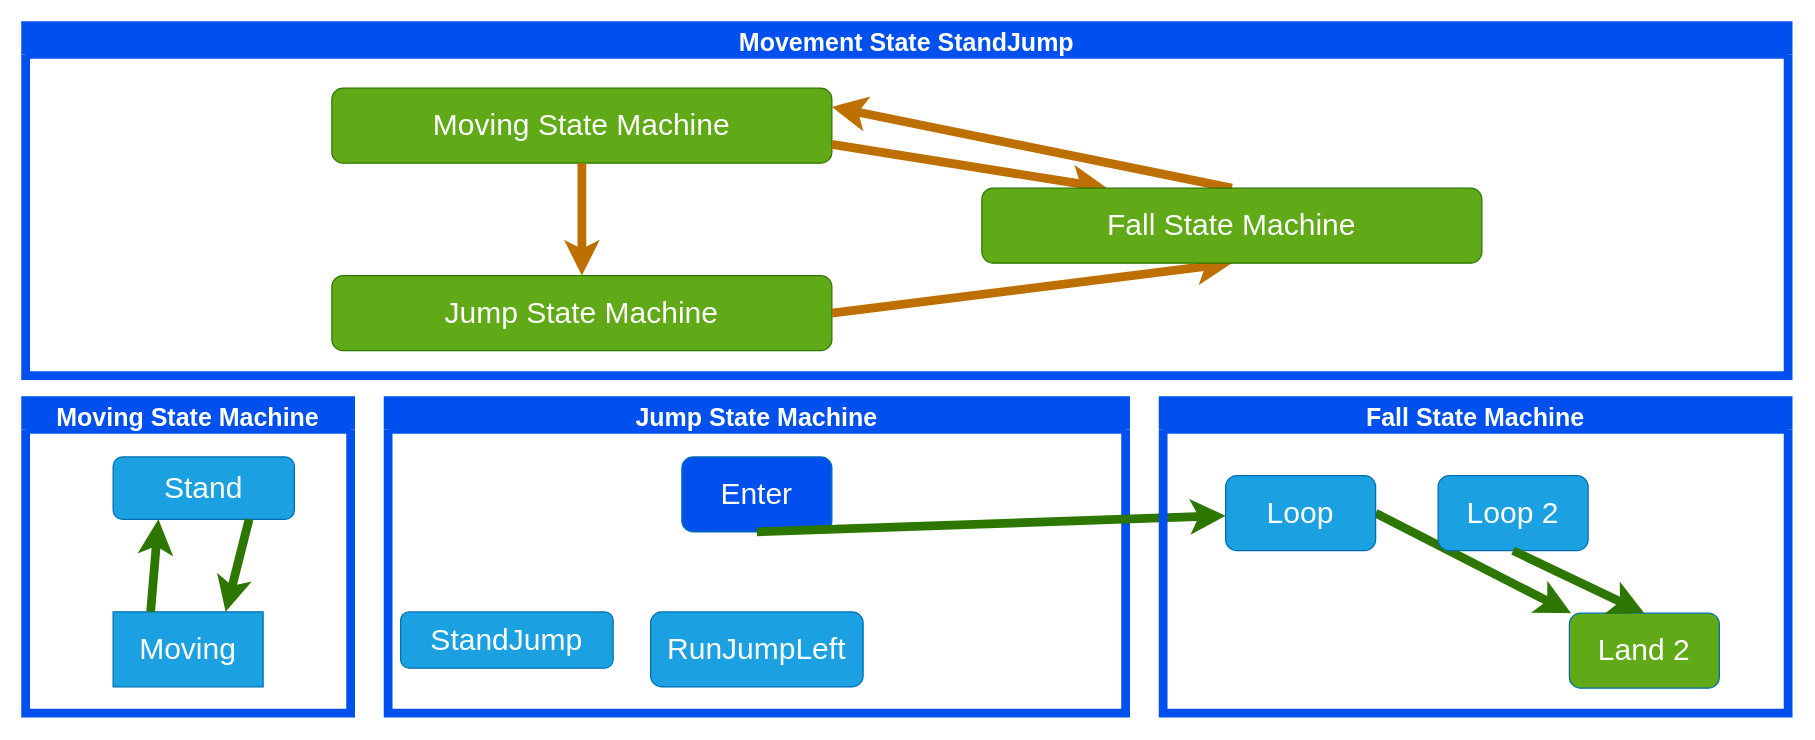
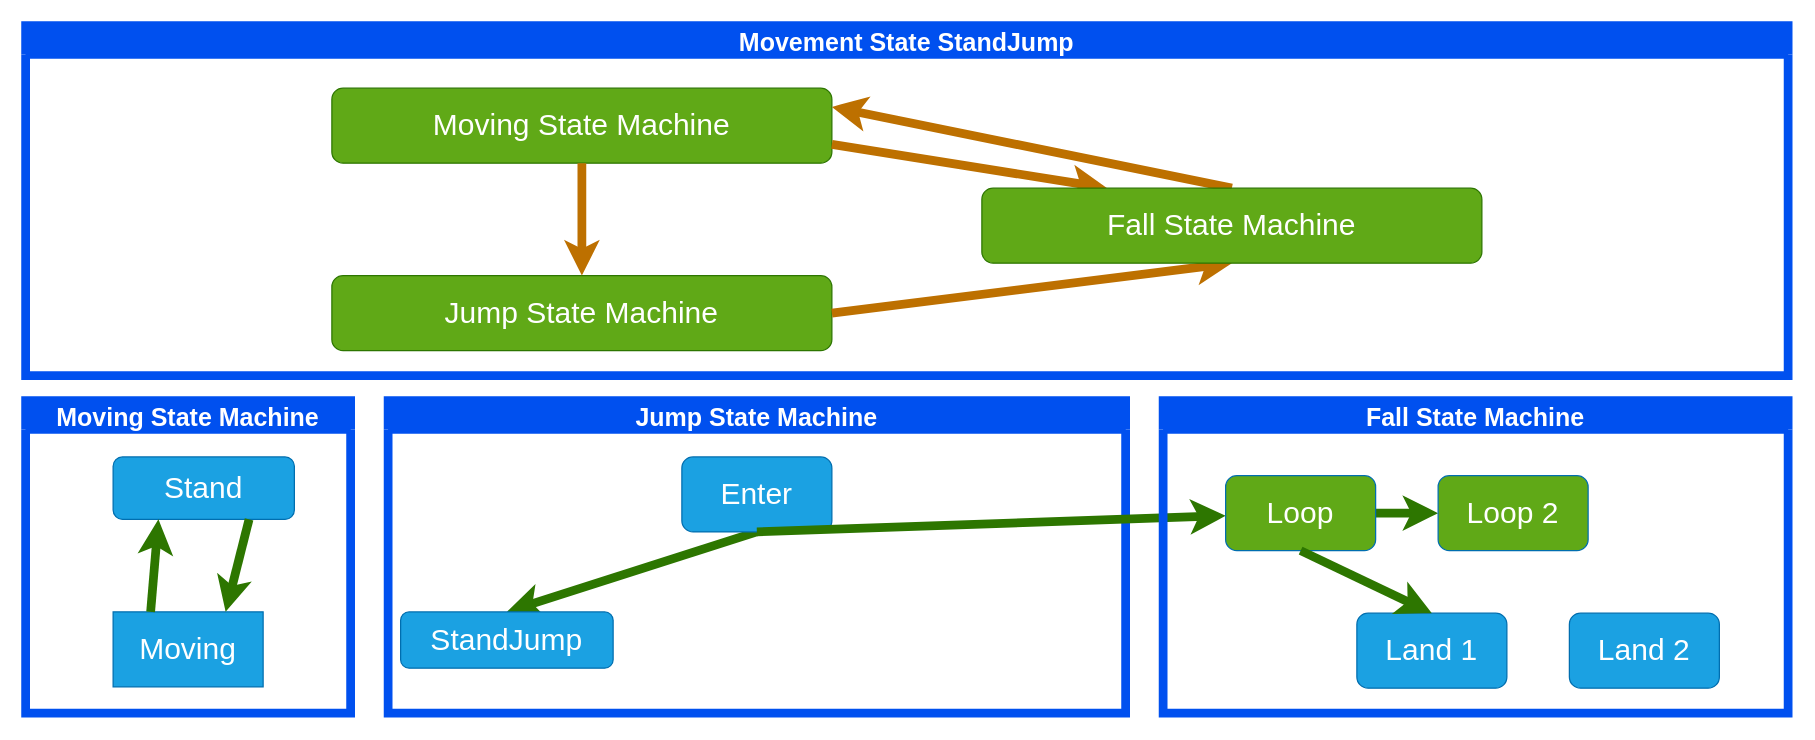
(757, 494) -> (757, 494)
(1301, 513) -> (1301, 513)
(1513, 513) -> (1513, 513)
(1463, 558) -> (1396, 513)
none -> (641, 569)
none -> (1356, 577)
(1568, 577) -> none
(757, 649) -> none
none -> (1432, 651)
(1644, 651) -> (1644, 651)
